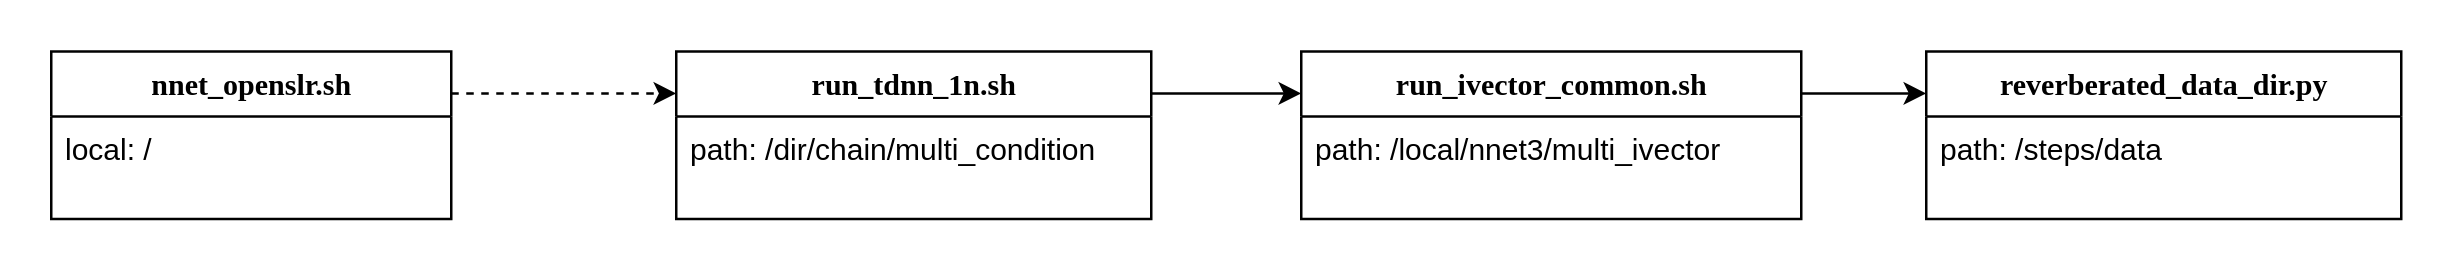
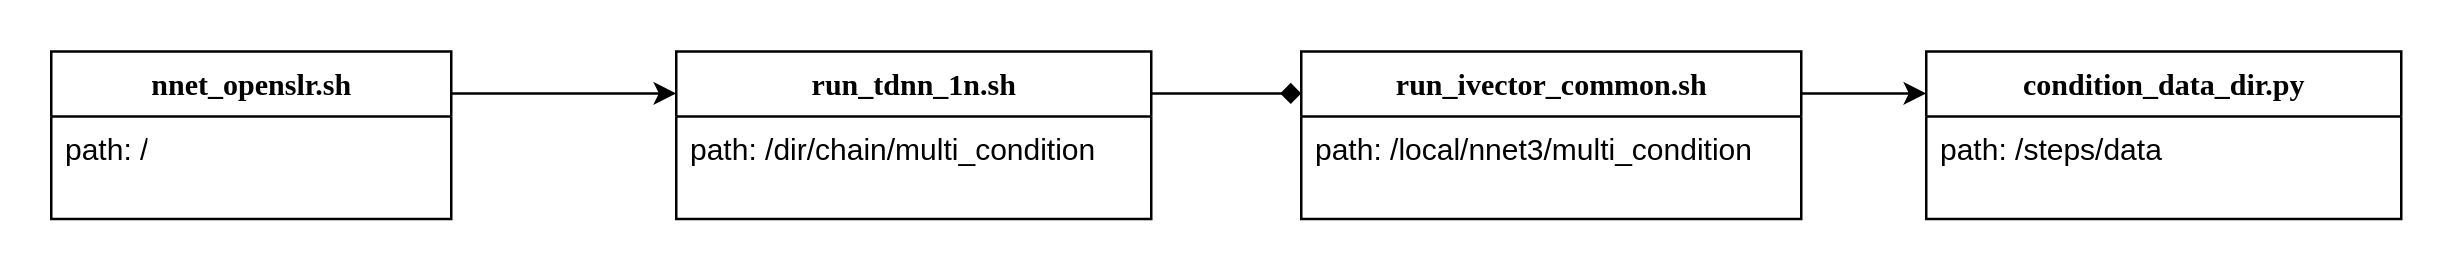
(2165, 87) -> (2165, 87)
(557, 93) -> (557, 93)
(1282, 93) -> (1281, 93)
(118, 152) -> (117, 152)
(1554, 170) -> (1554, 170)
